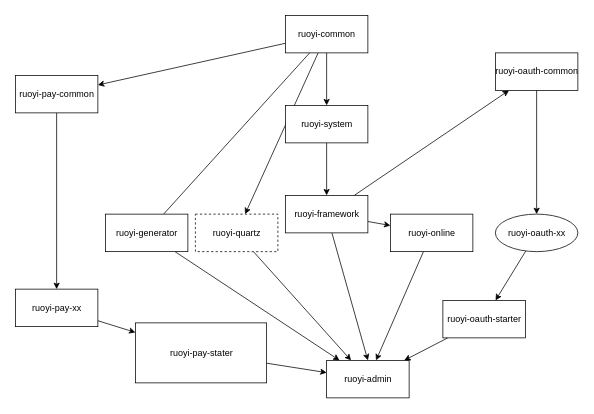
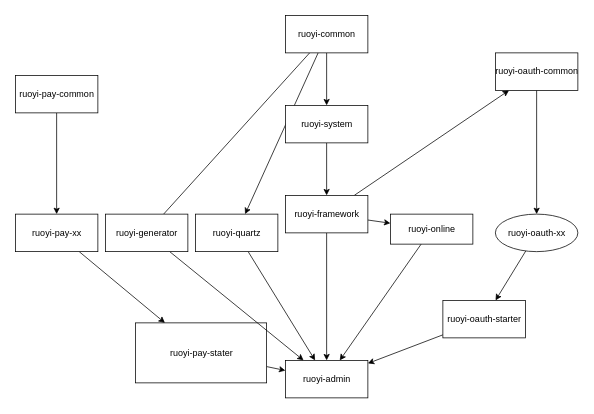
(194, 63) -> none
(237, 233) -> (237, 233)
(432, 233) -> (432, 229)
(57, 308) -> (57, 233)
(368, 379) -> (327, 379)
